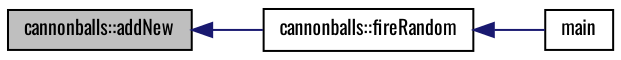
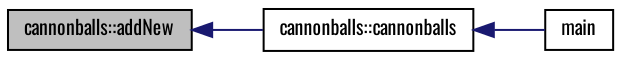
(368, 30) -> (368, 30)
